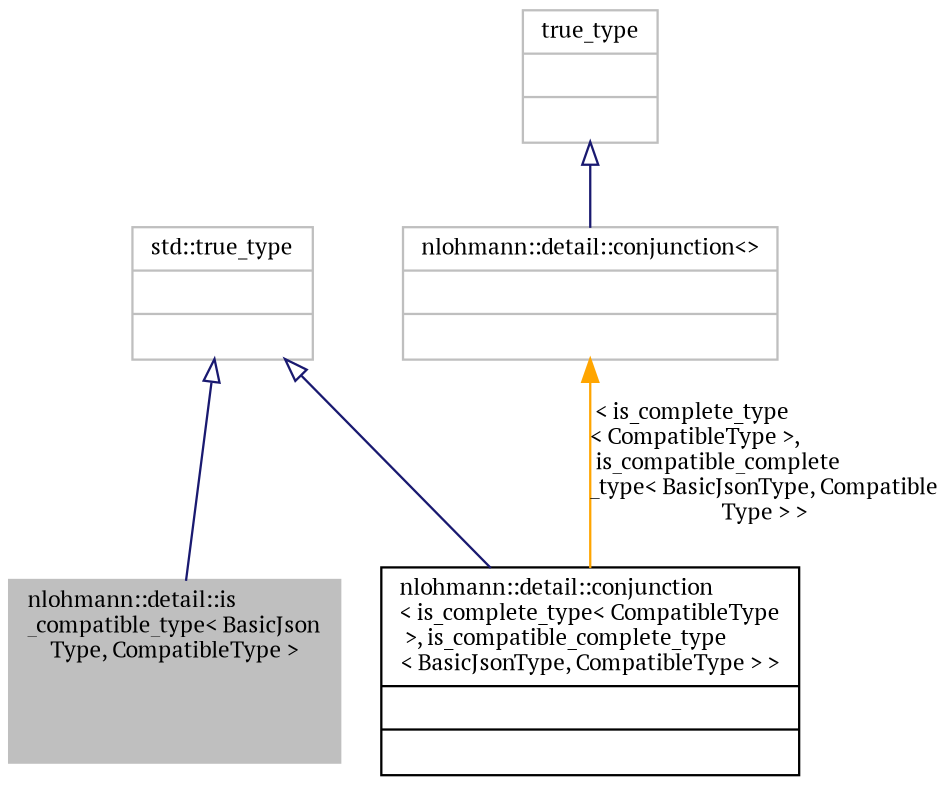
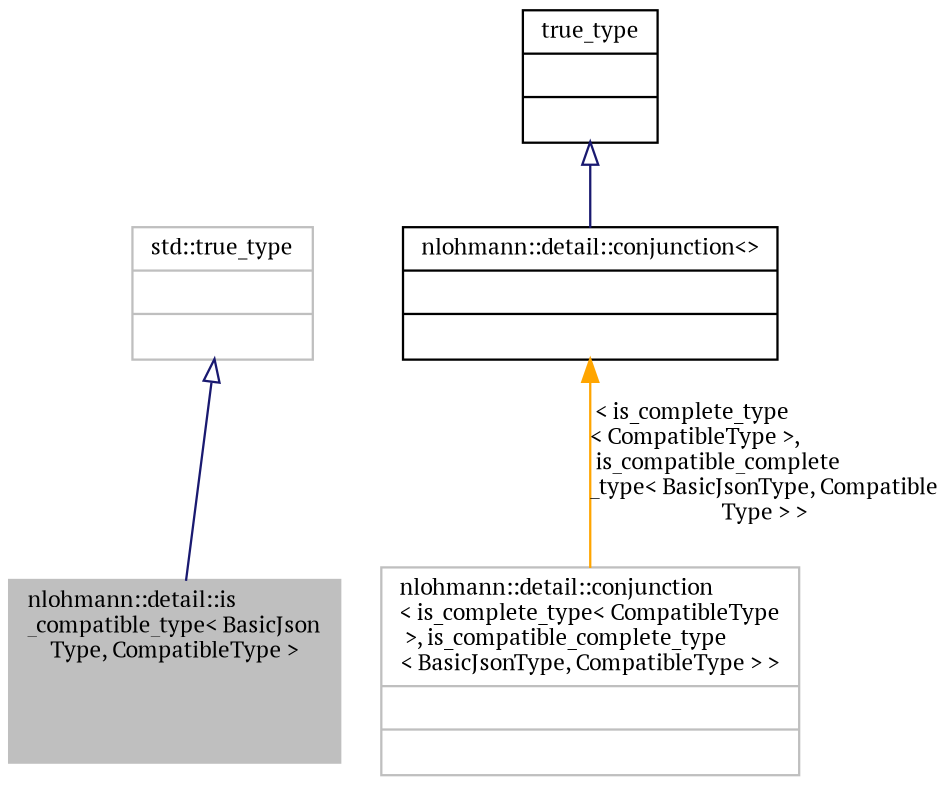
(590, 76) -> (590, 76)
(590, 293) -> (590, 293)
(396, 472) -> none
(590, 671) -> (590, 671)
